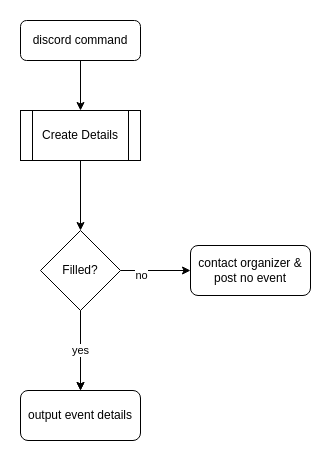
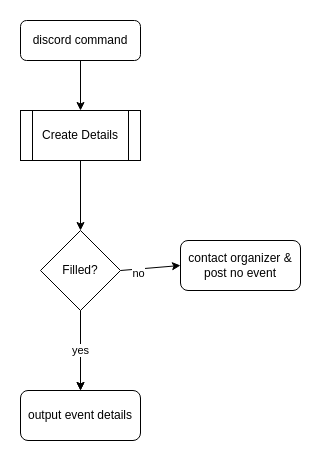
(251, 271) -> (241, 266)
